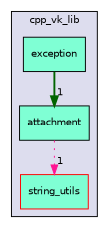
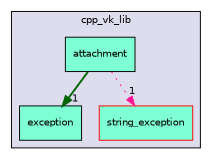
(54, 84) -> (78, 85)
(54, 192) -> (146, 123)
